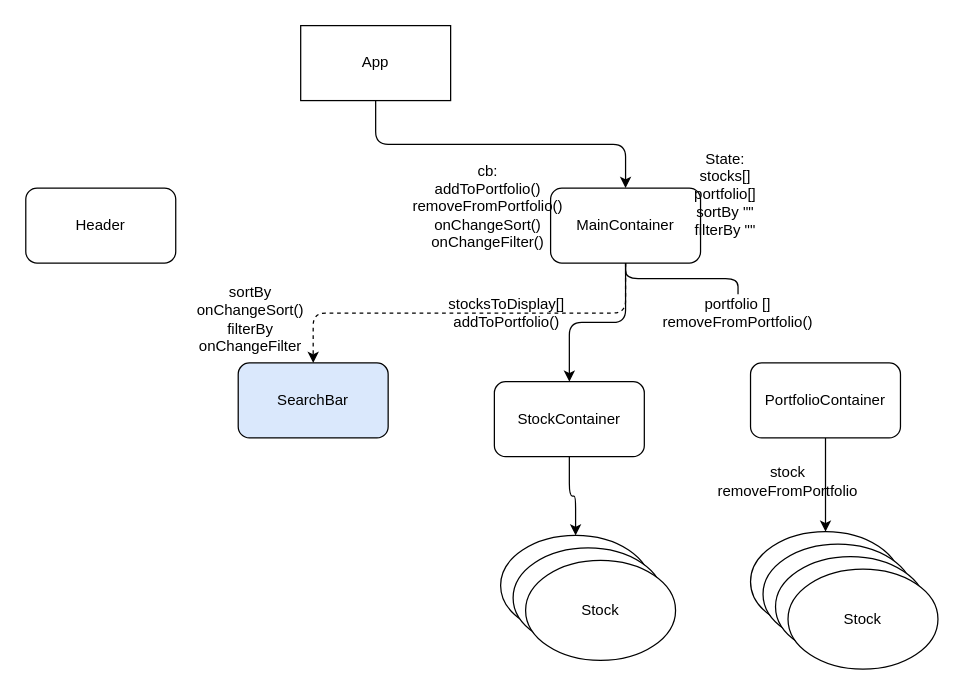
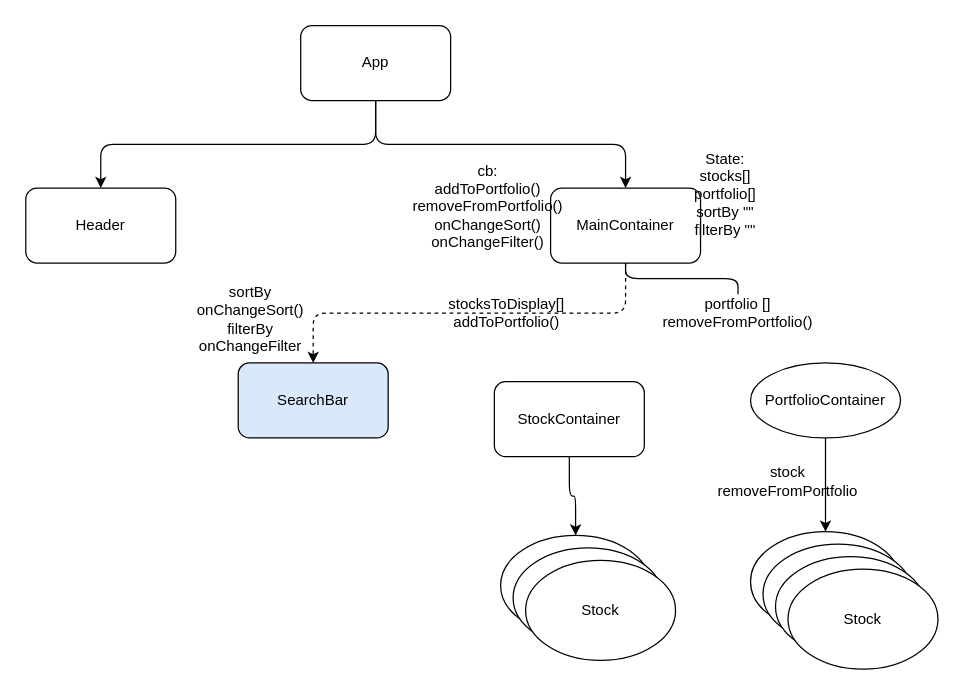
(376, 63) -> (376, 63)
none -> (224, 144)
(580, 323) -> none
(826, 401) -> (826, 401)
